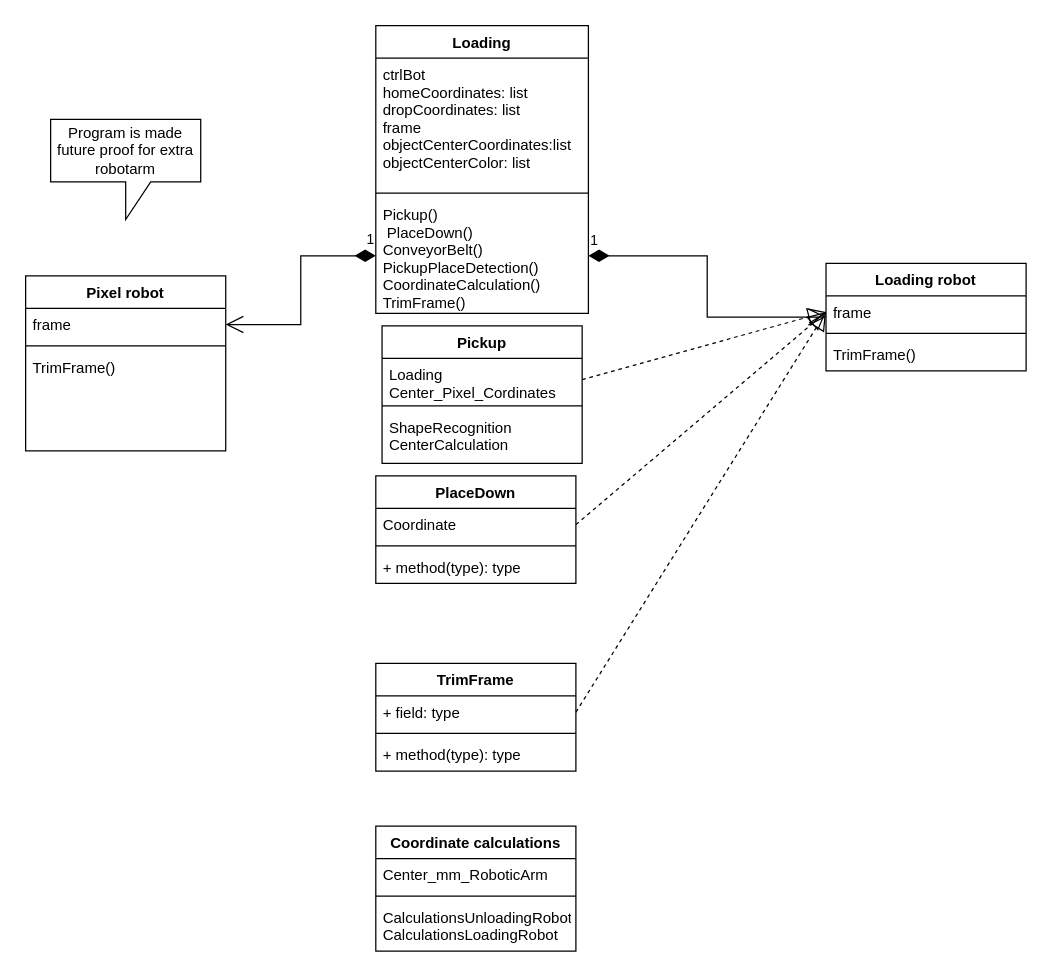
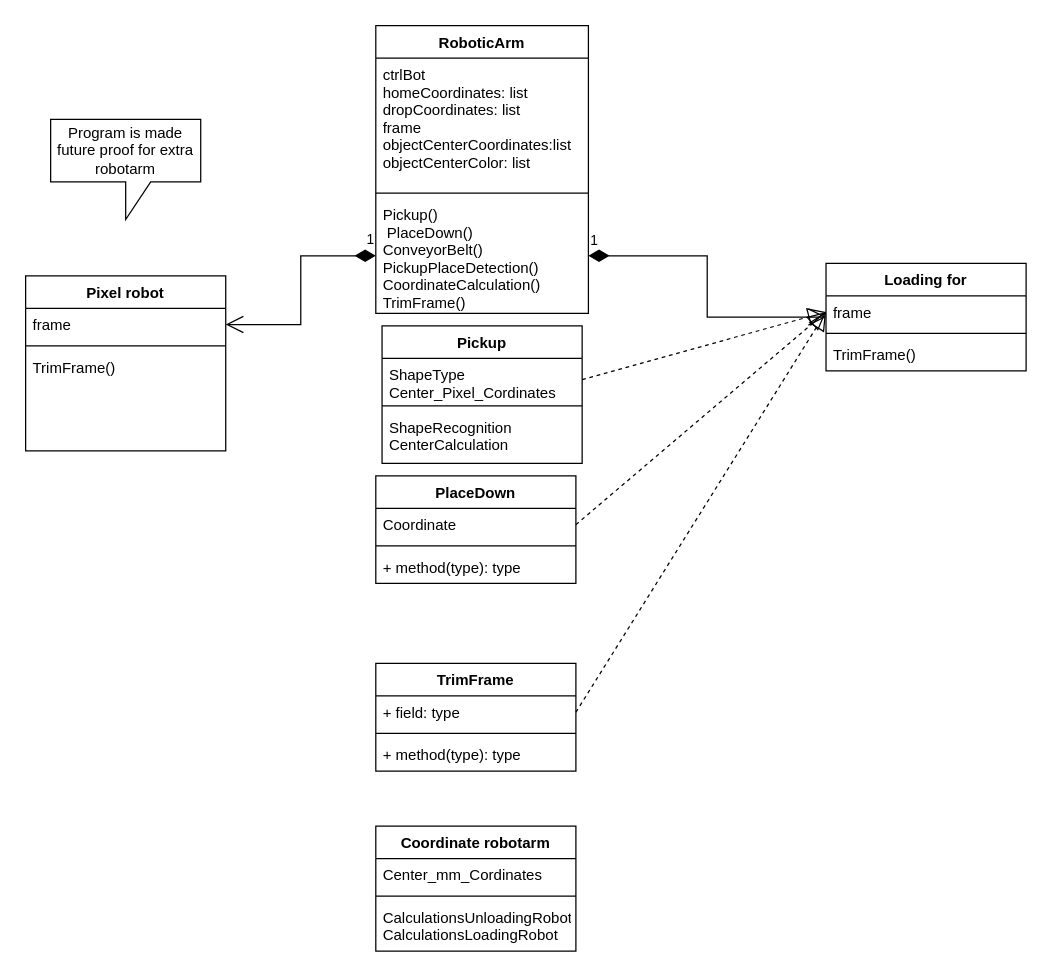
(481, 43) -> (481, 43)
(925, 280) -> (925, 280)
(416, 375) -> (427, 375)
(475, 843) -> (475, 843)
(465, 875) -> (465, 875)
